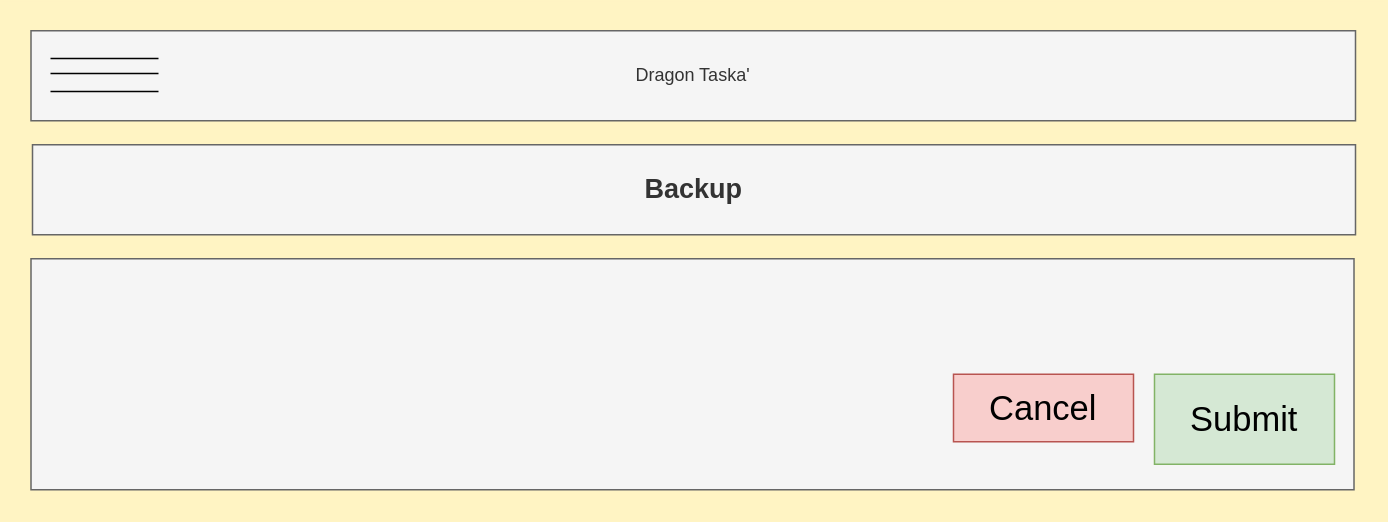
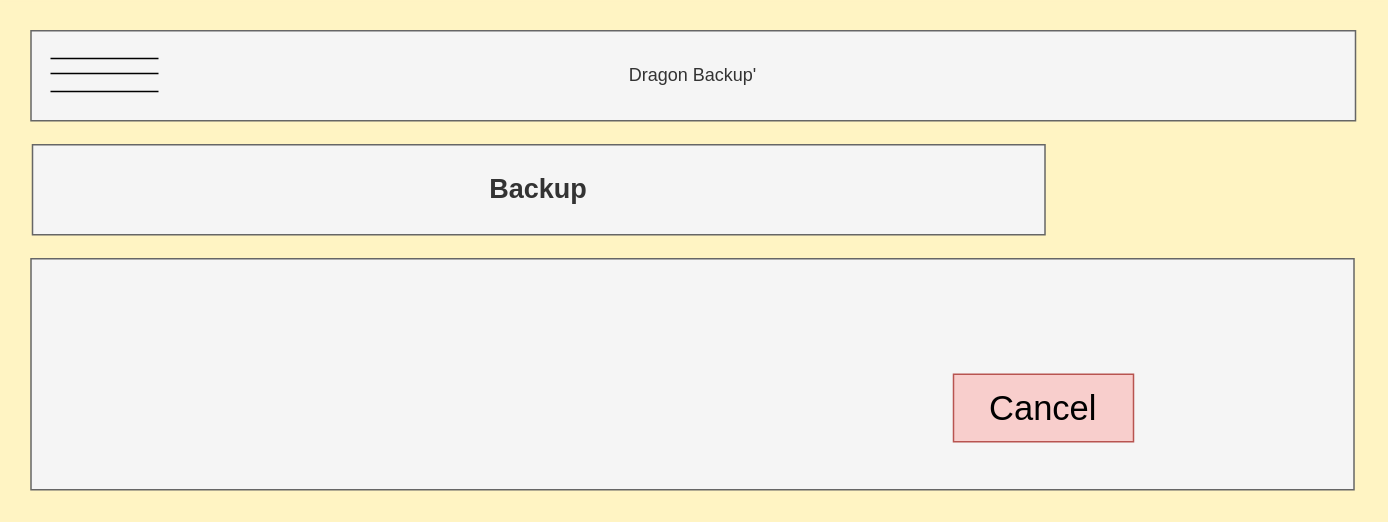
(693, 76) -> (693, 76)
(694, 190) -> (539, 190)
(1244, 419) -> none
